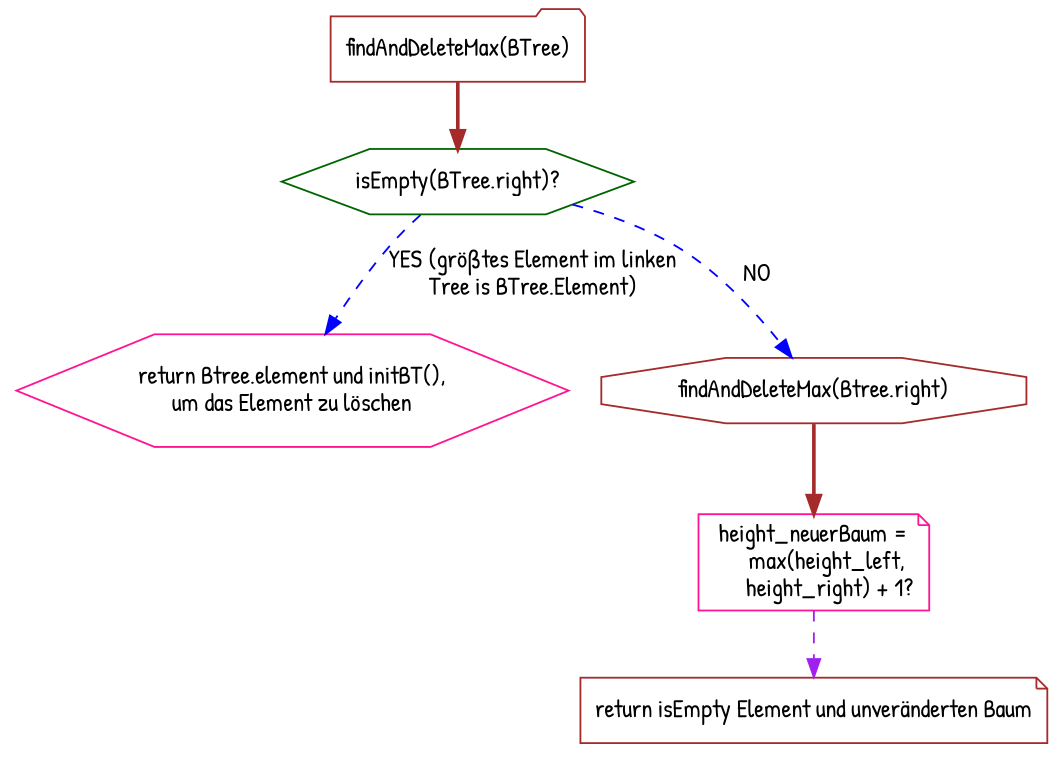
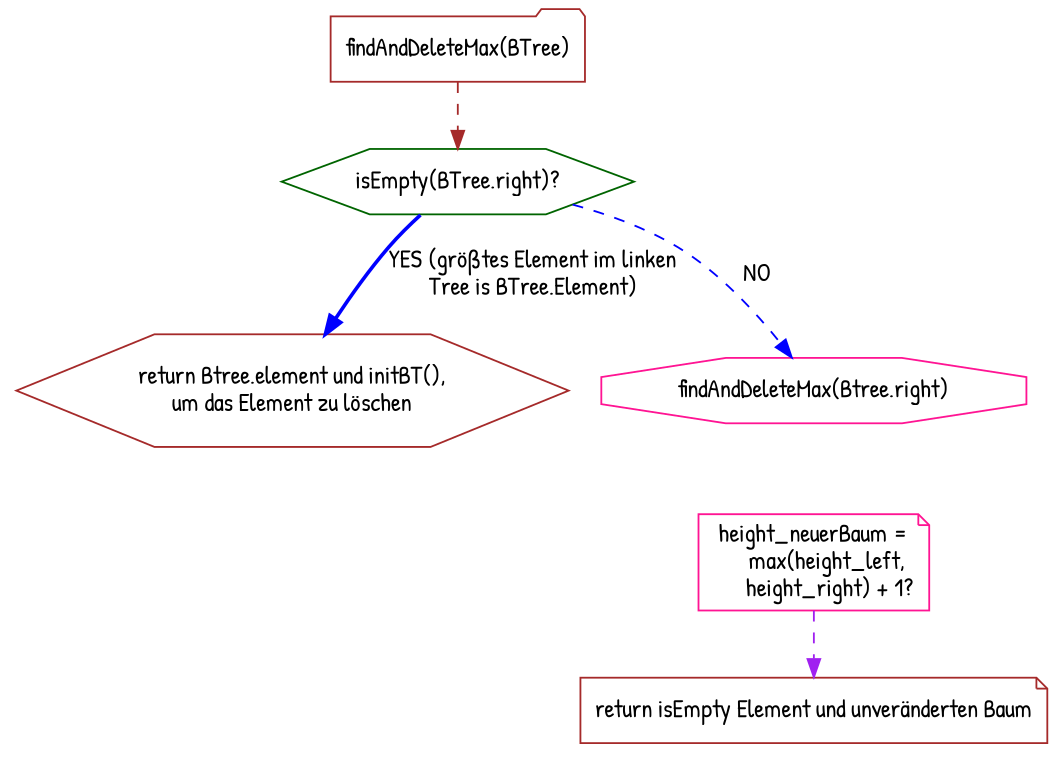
(458, 106) -> (458, 106)
(375, 264) -> (375, 264)
(292, 391) -> (292, 391)
(814, 391) -> (814, 391)
(814, 460) -> none
